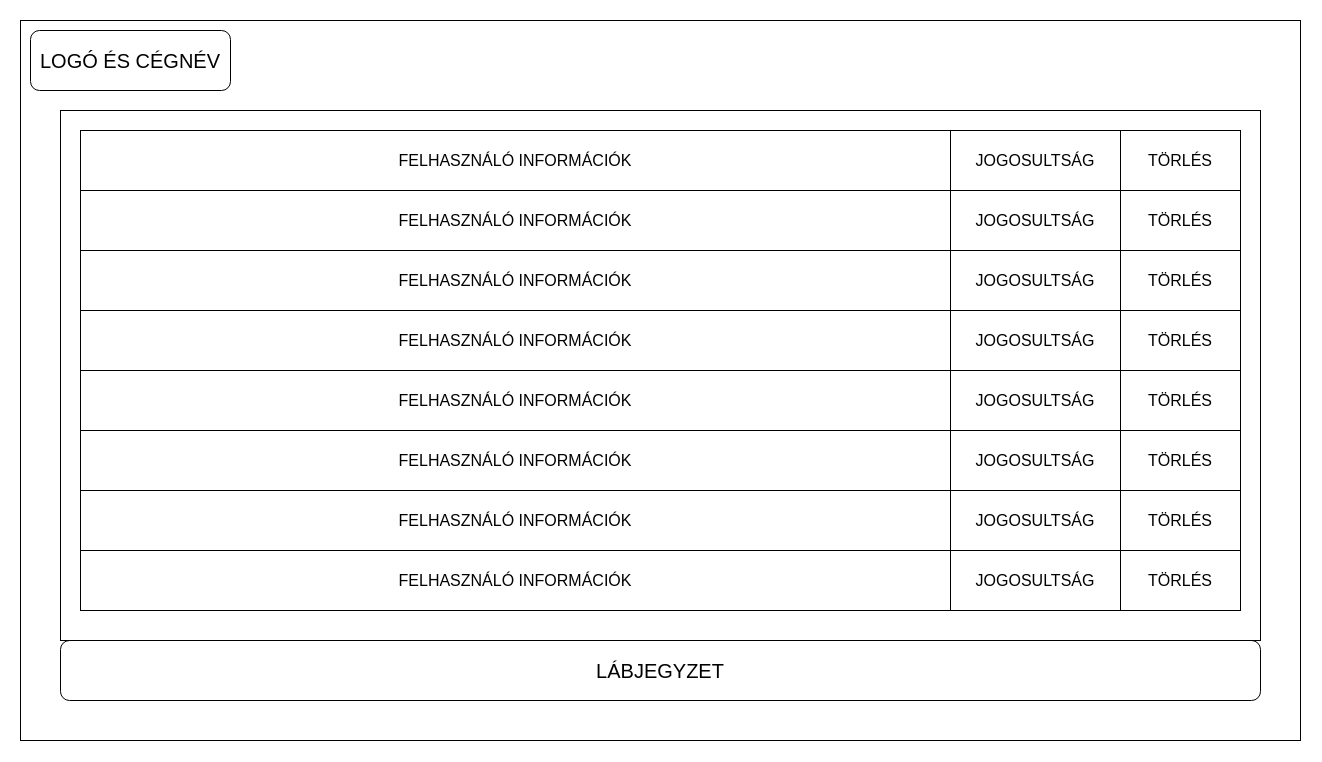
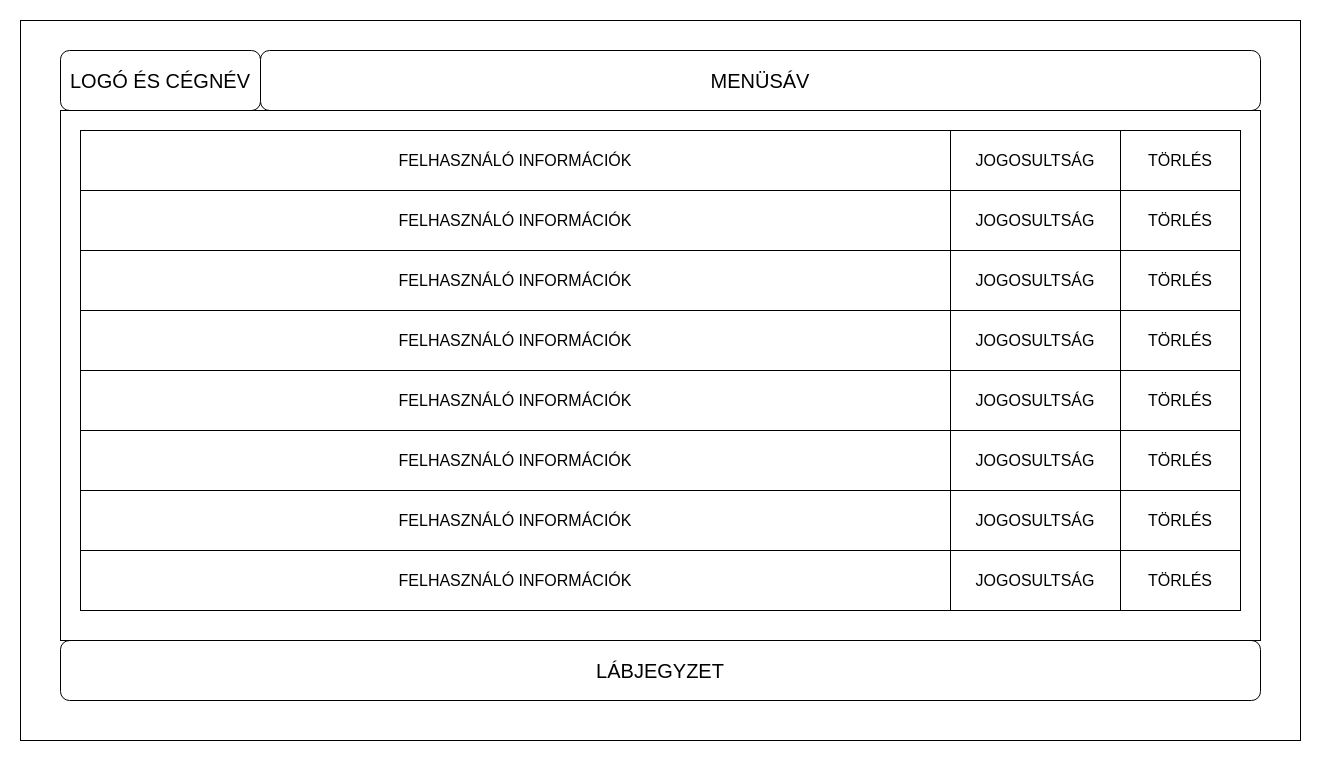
(131, 61) -> (161, 81)
none -> (761, 81)
